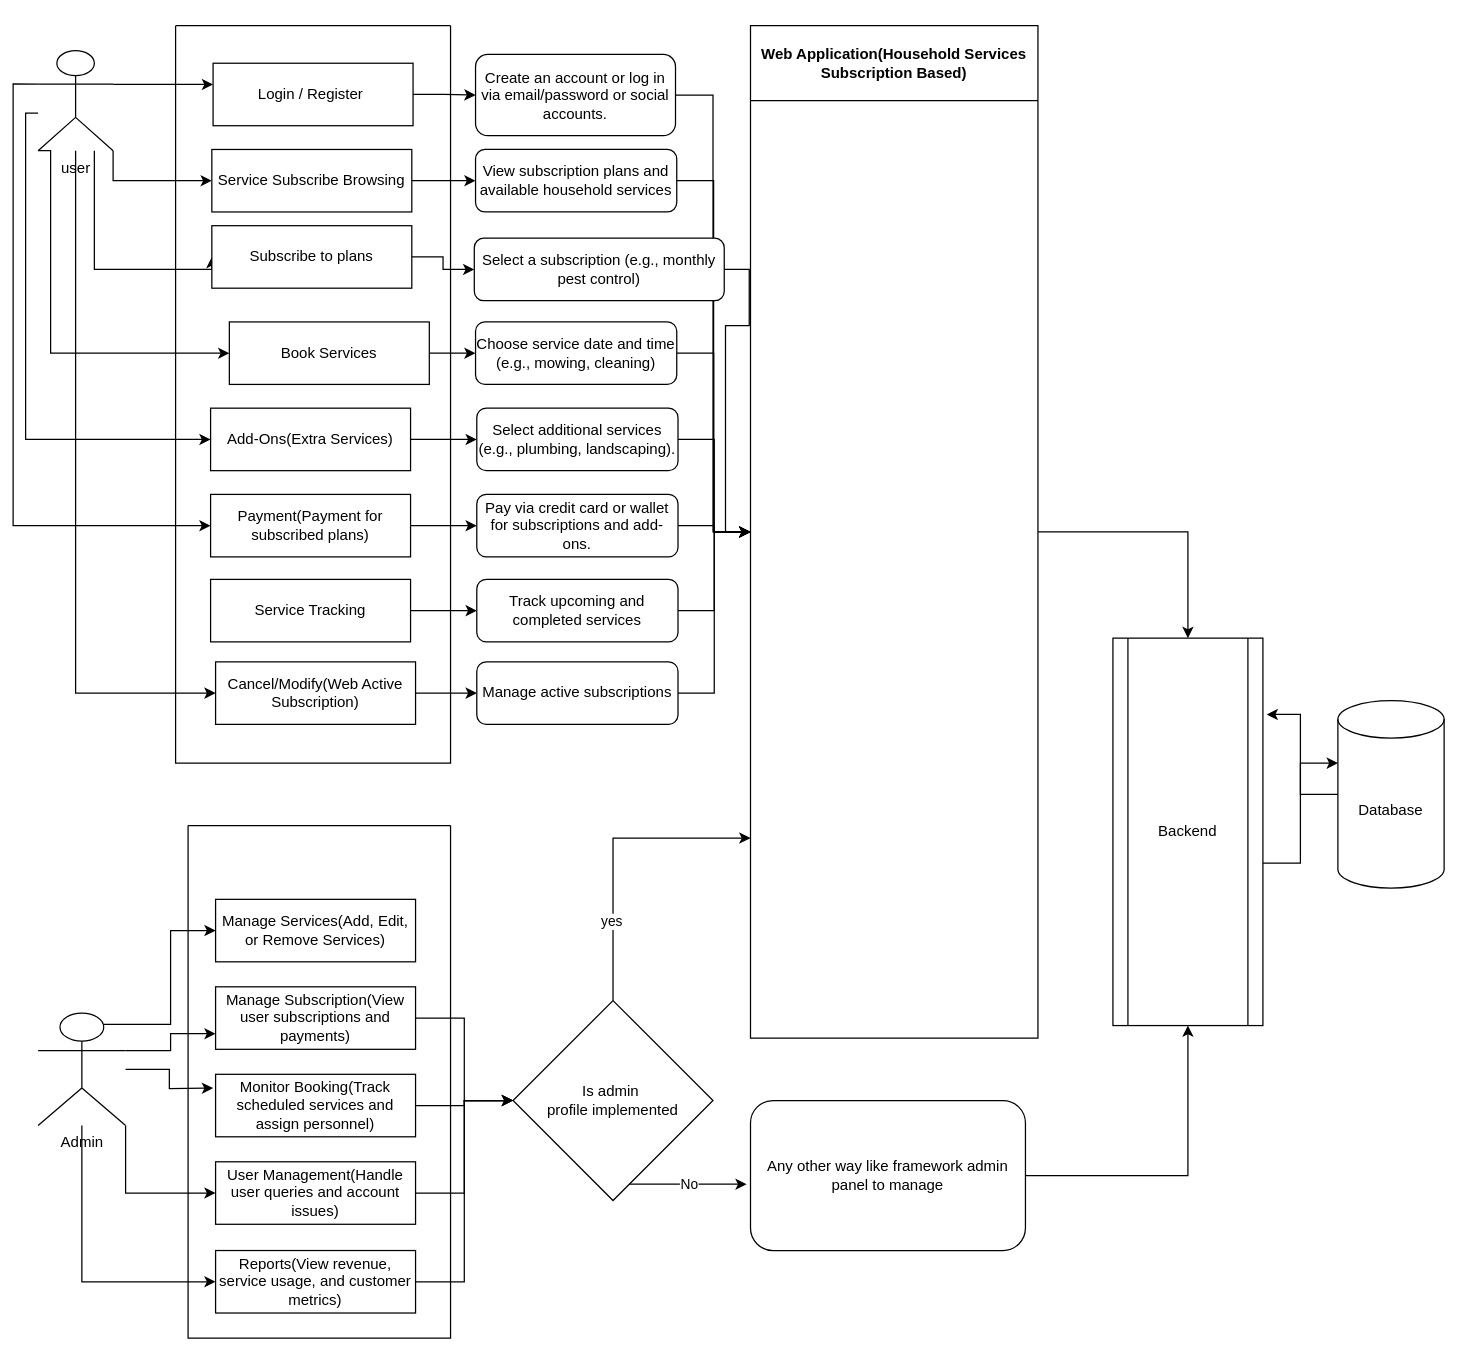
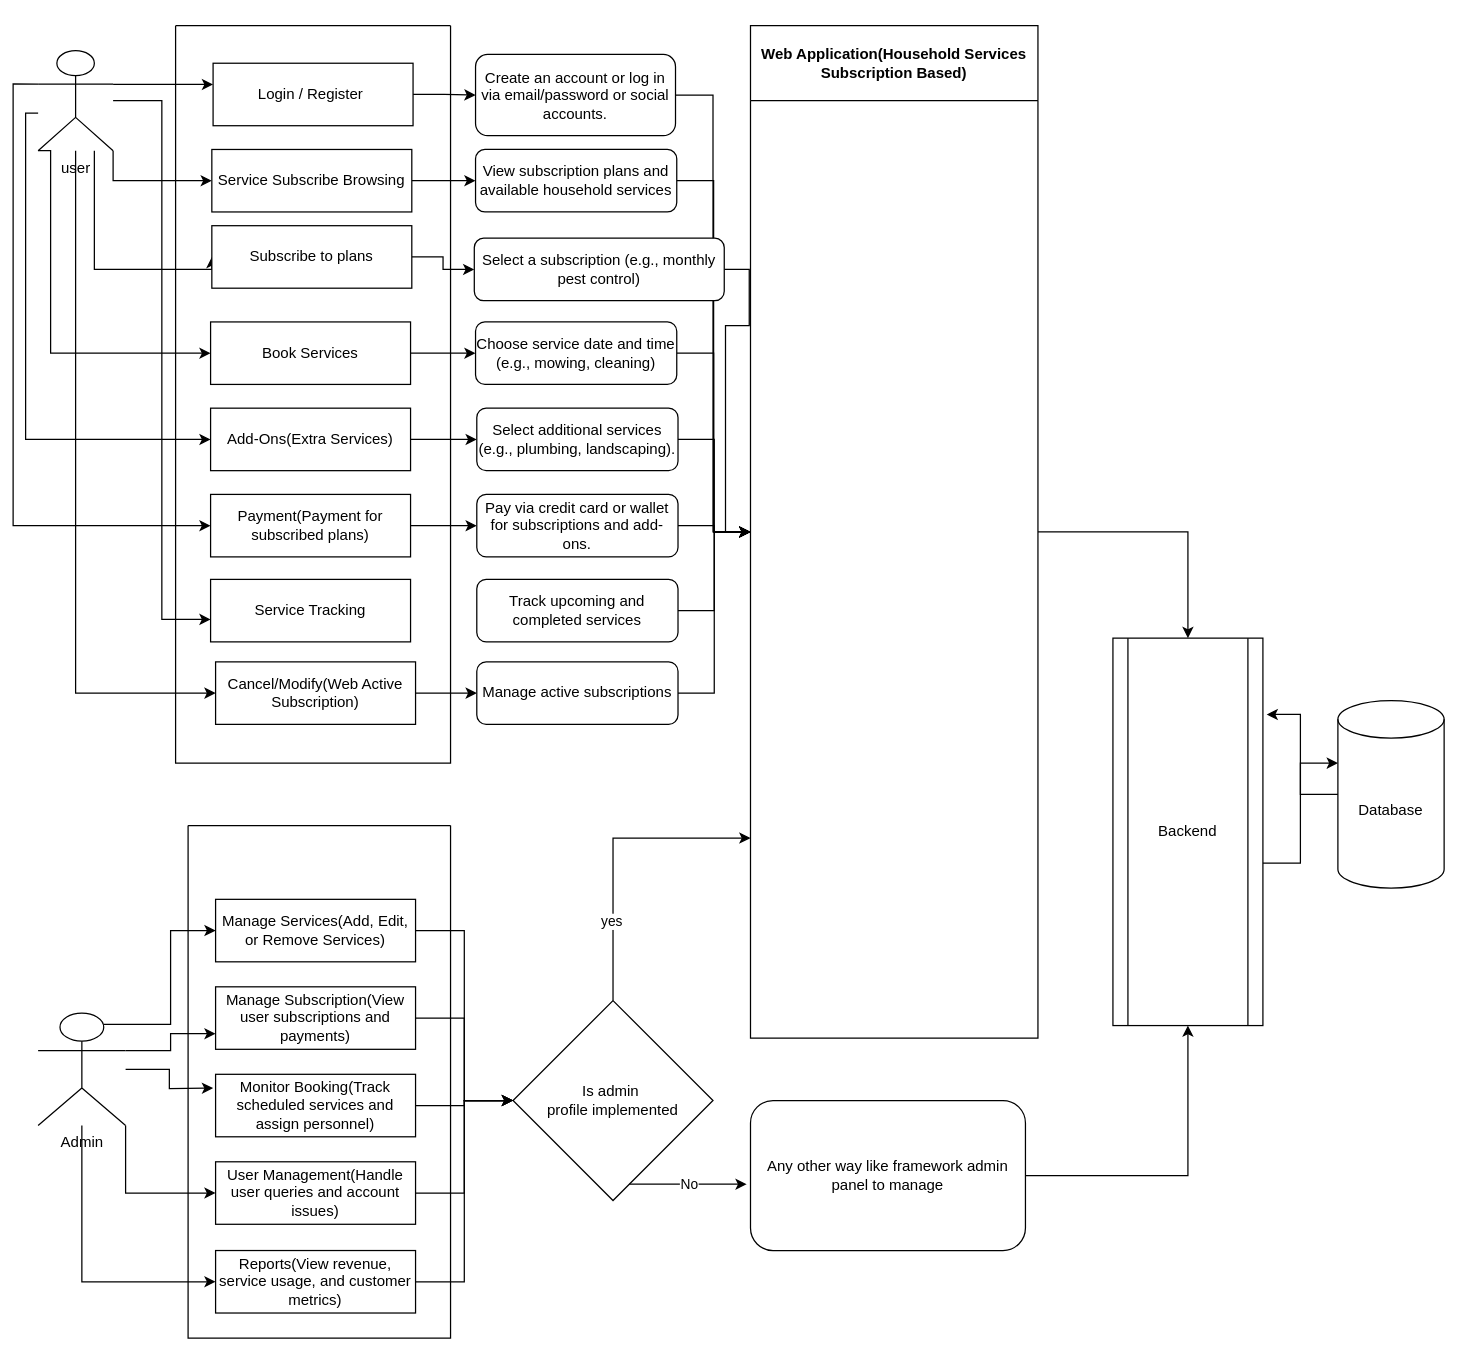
(329, 353) -> (311, 353)
none -> (162, 356)
(440, 611) -> none
none -> (464, 949)
